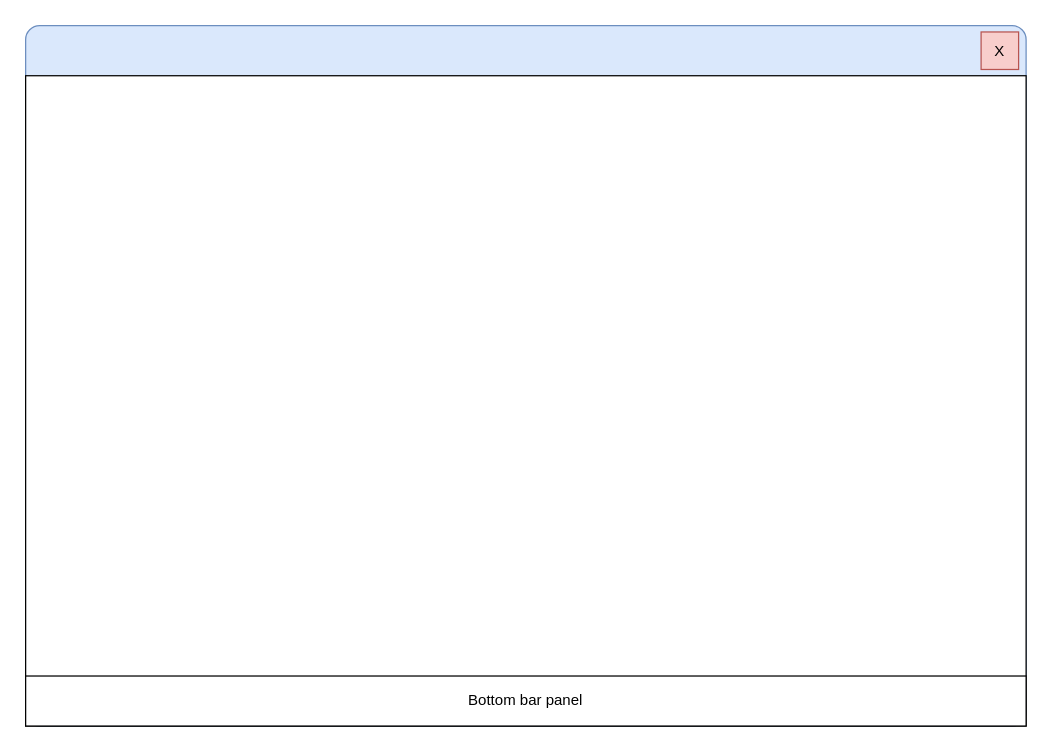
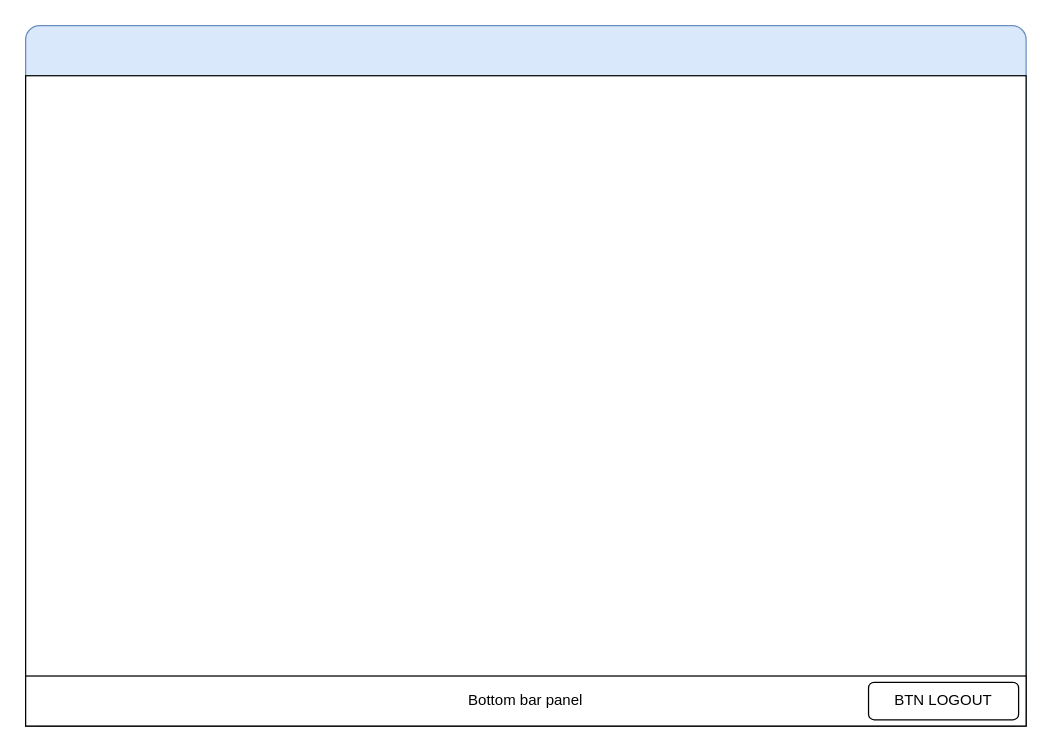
(999, 51) -> none
none -> (943, 701)
